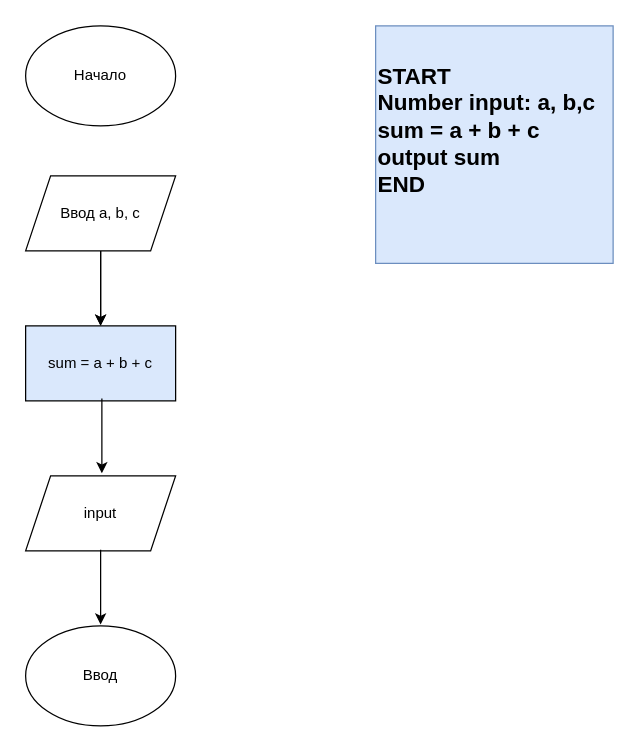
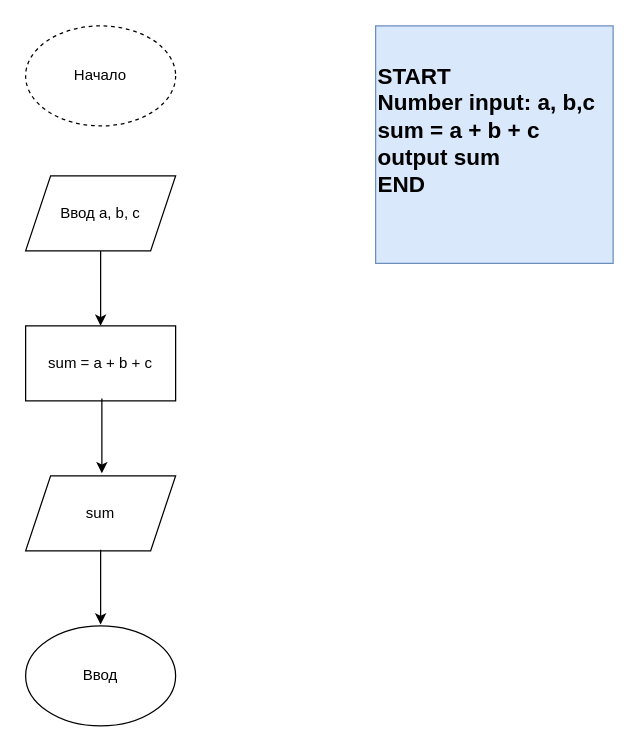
(101, 76) -> (101, 76)
(101, 318) -> none
(101, 363) -> (101, 363)
(101, 513) -> (101, 513)
